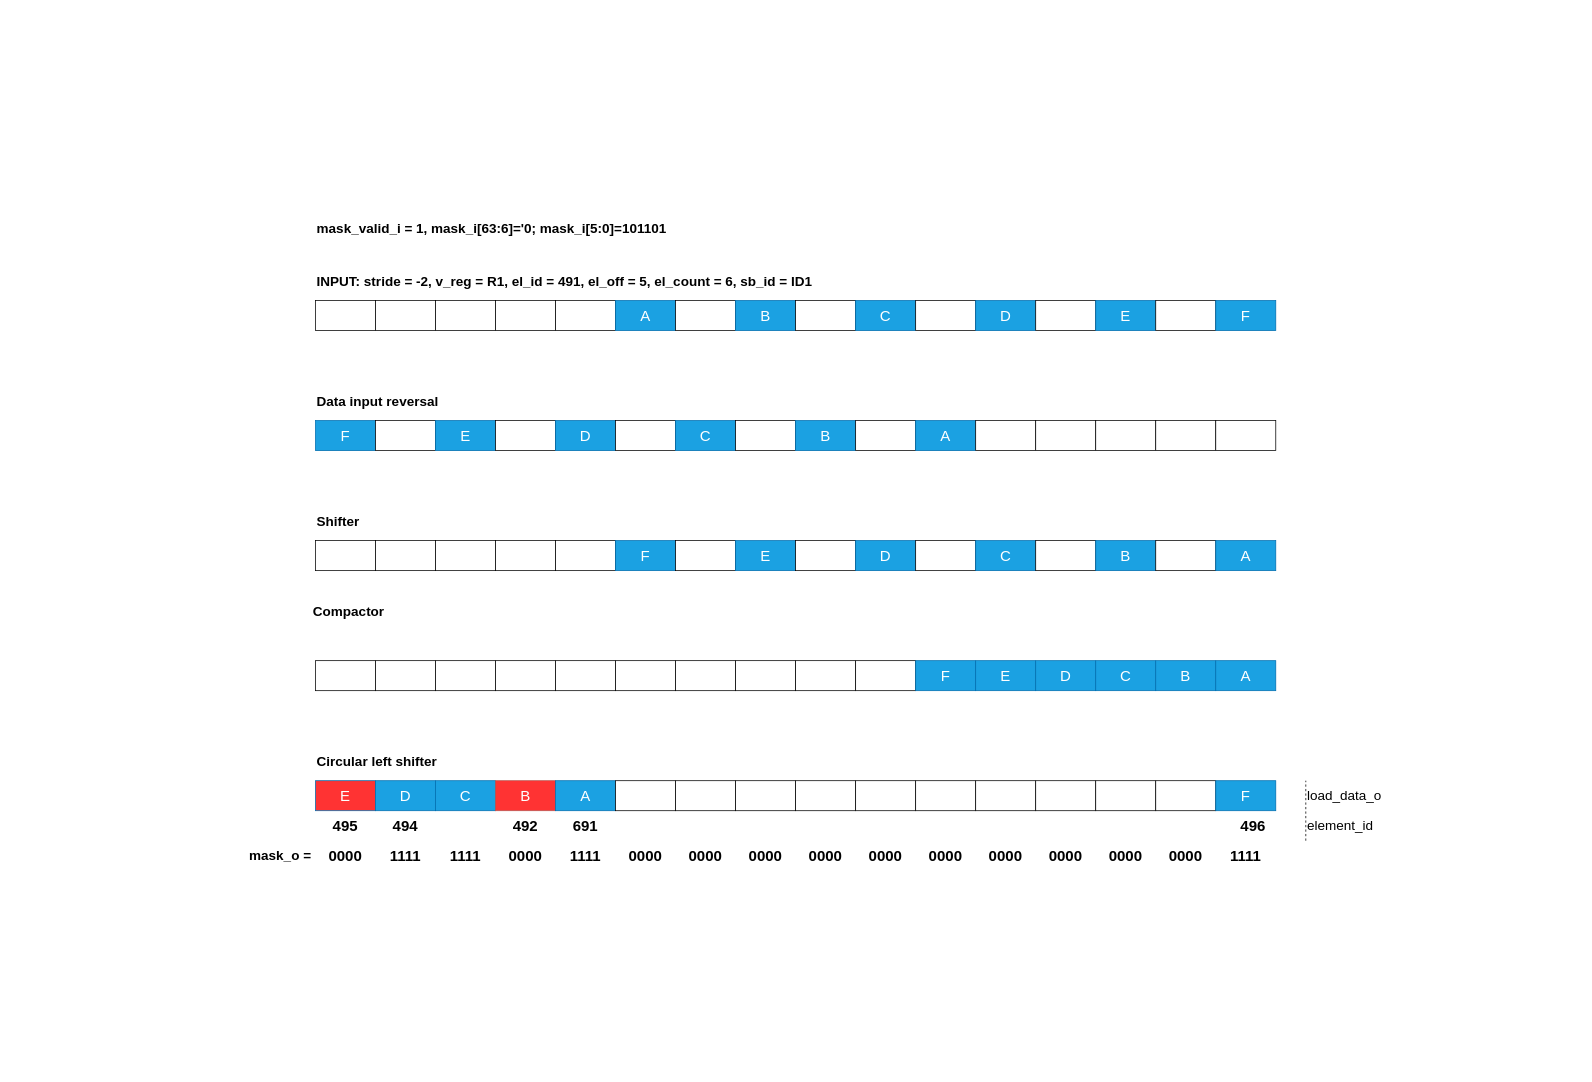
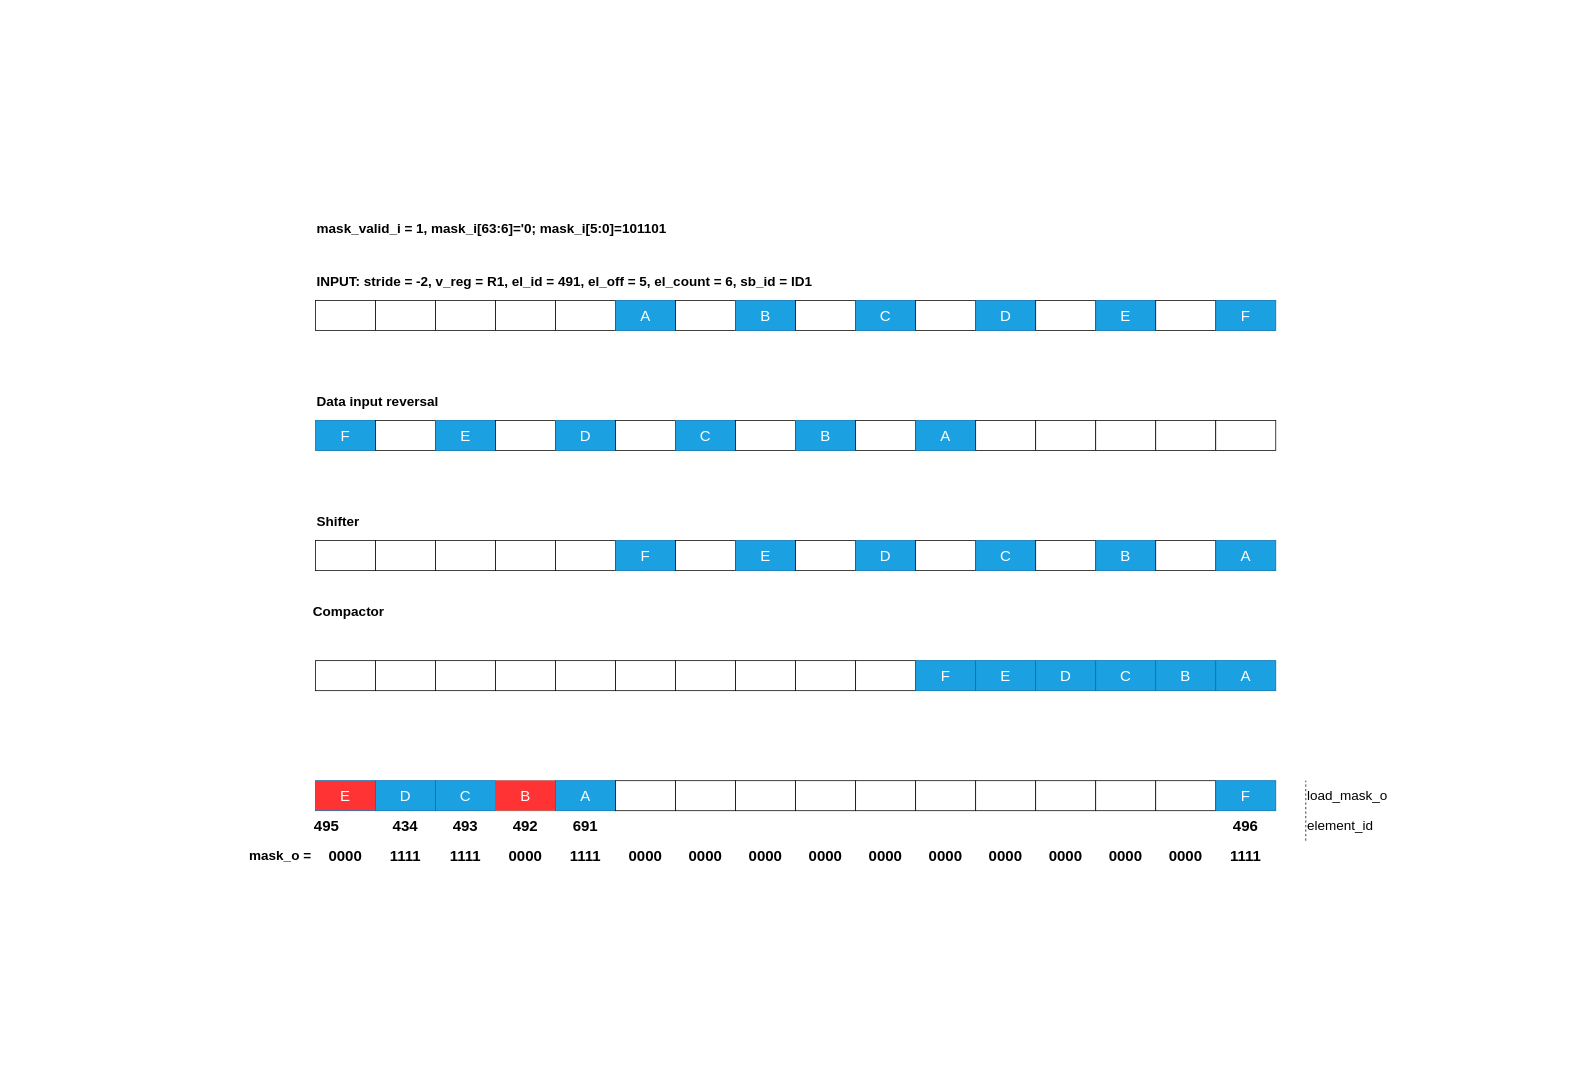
(795, 762) -> none
(1333, 795) -> (1333, 795)
(345, 825) -> (327, 825)
(405, 825) -> (405, 825)
none -> (465, 825)
(1253, 825) -> (1245, 825)
